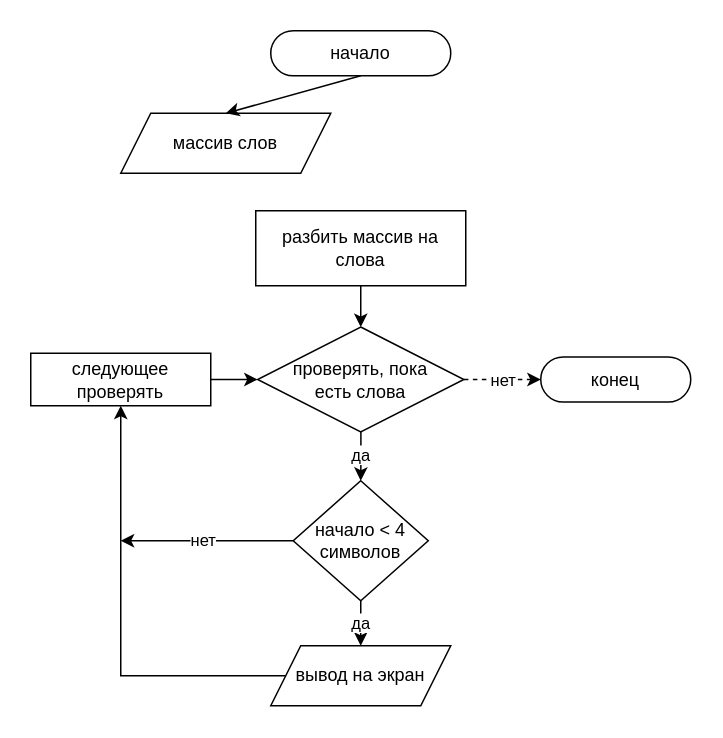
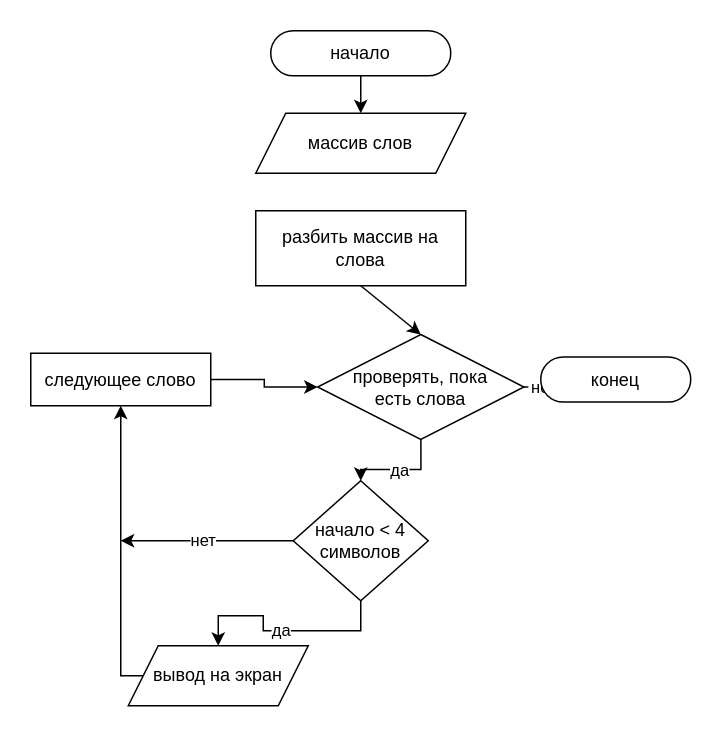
(226, 143) -> (361, 143)
(121, 380) -> (121, 380)
(361, 380) -> (421, 387)
(361, 676) -> (218, 676)
